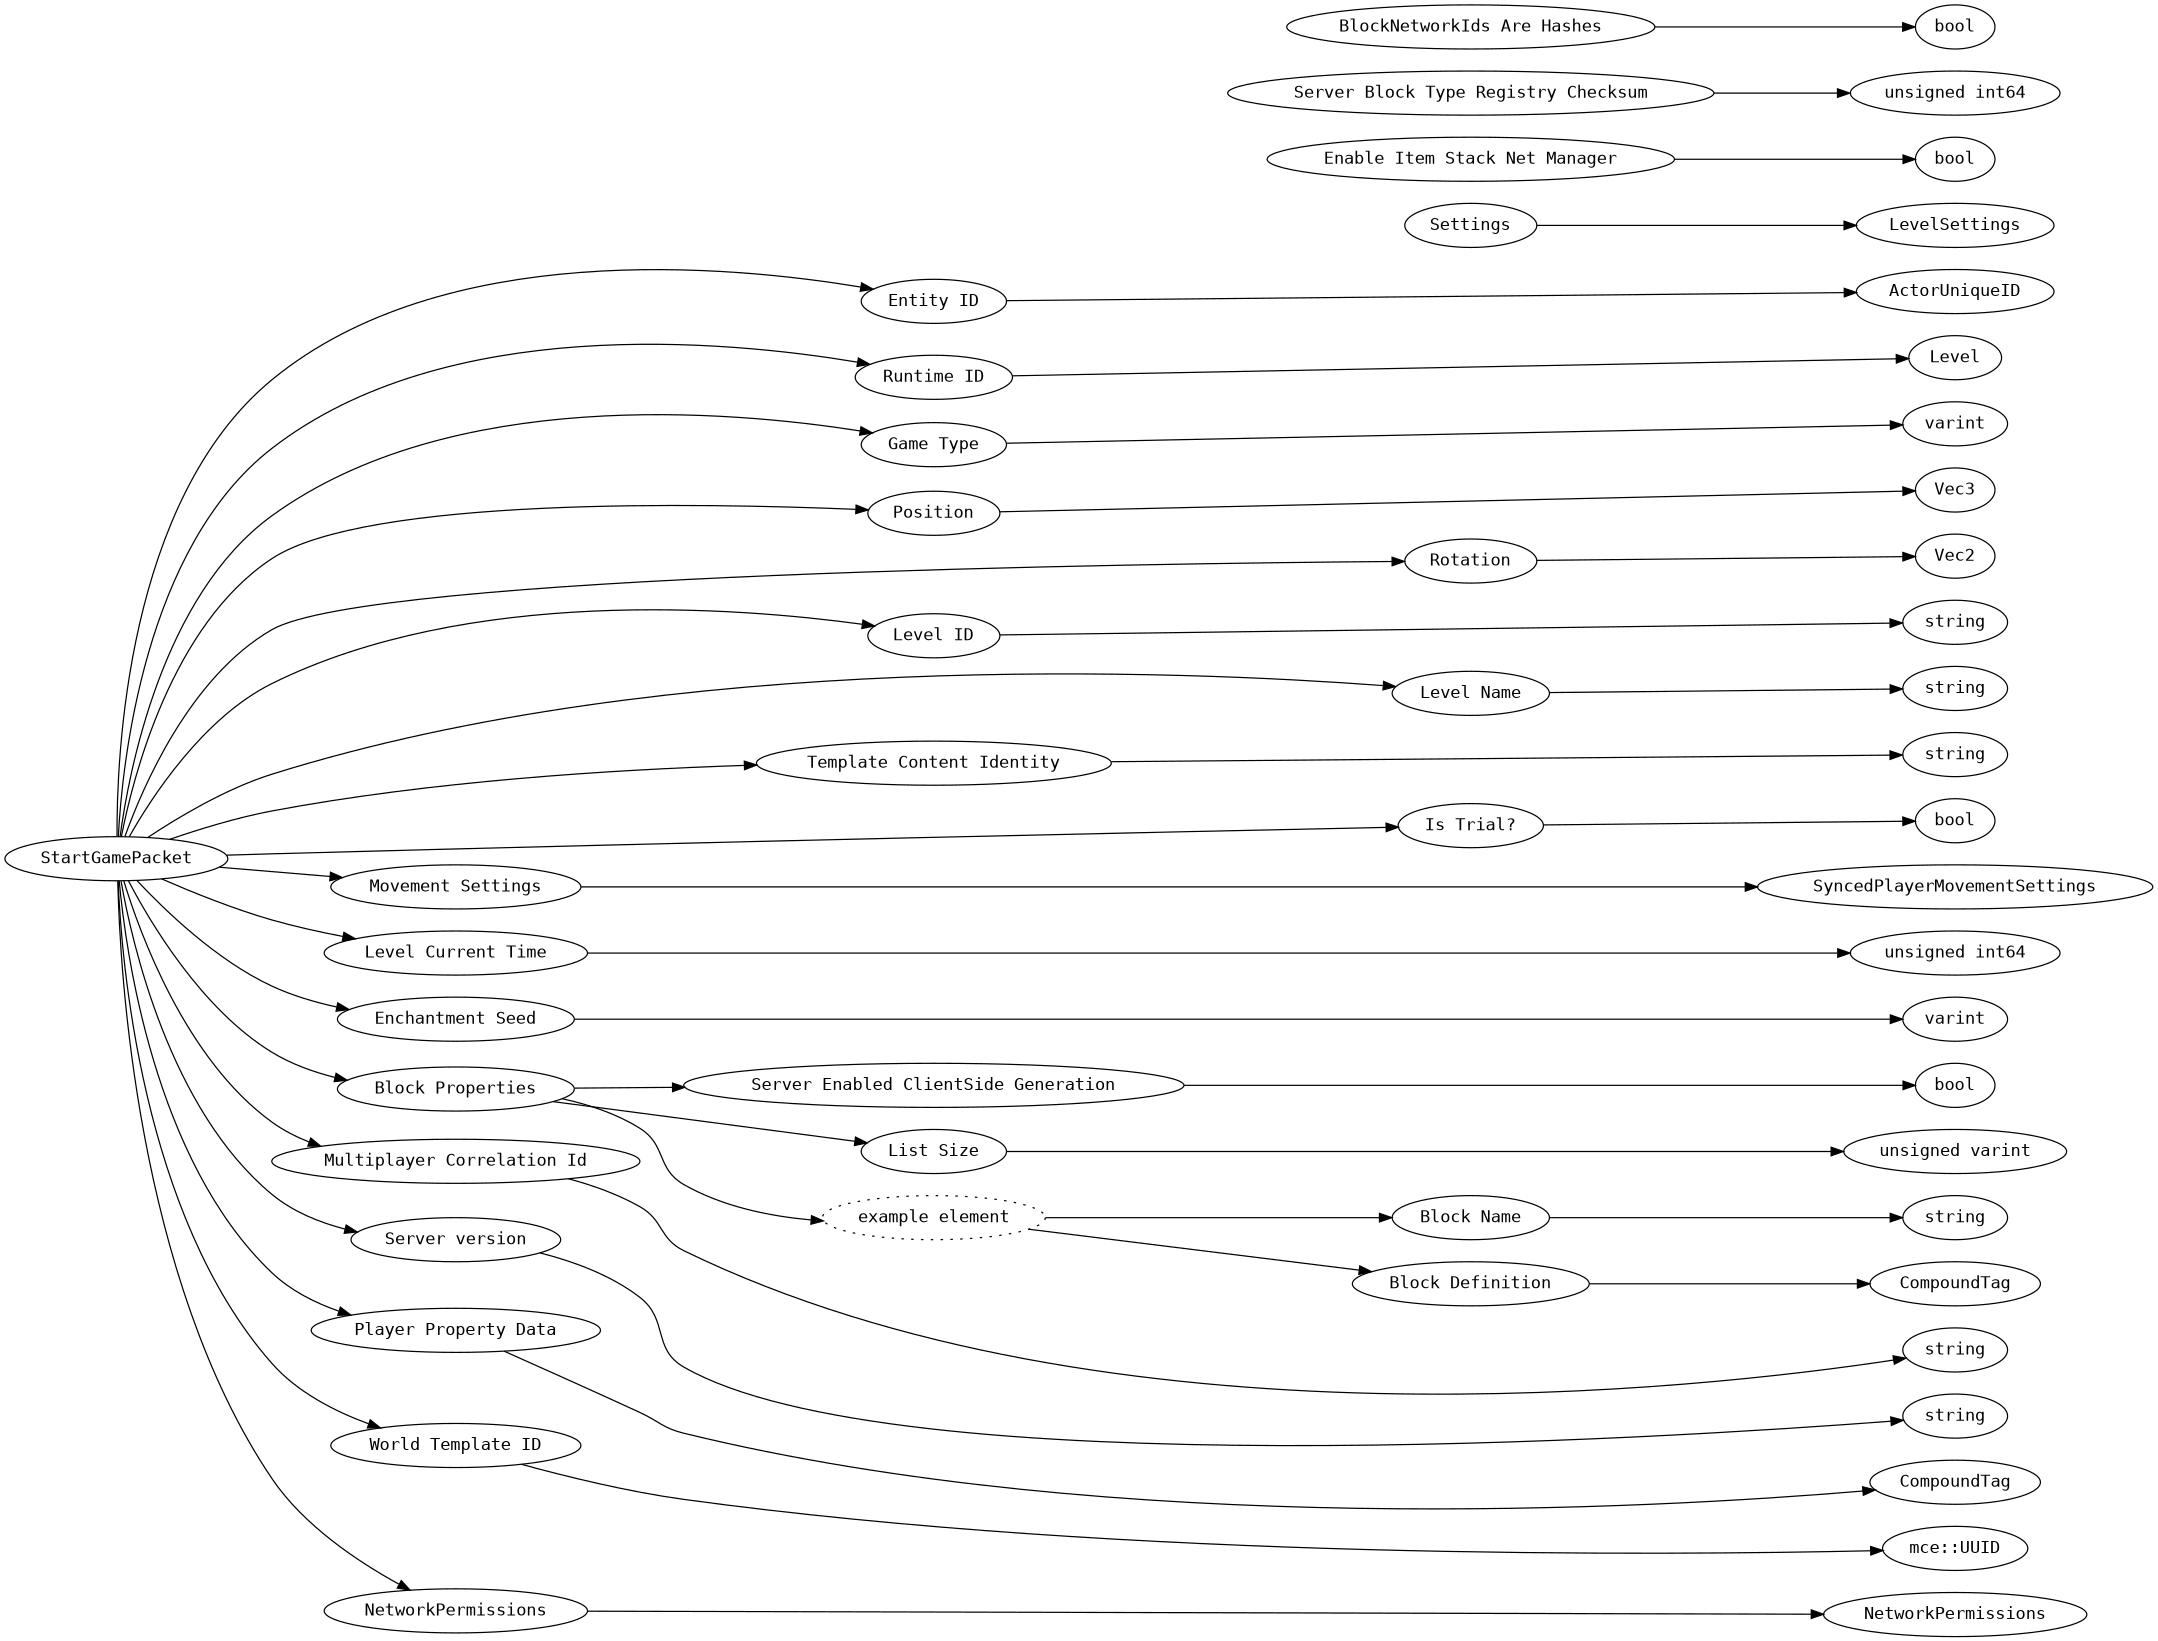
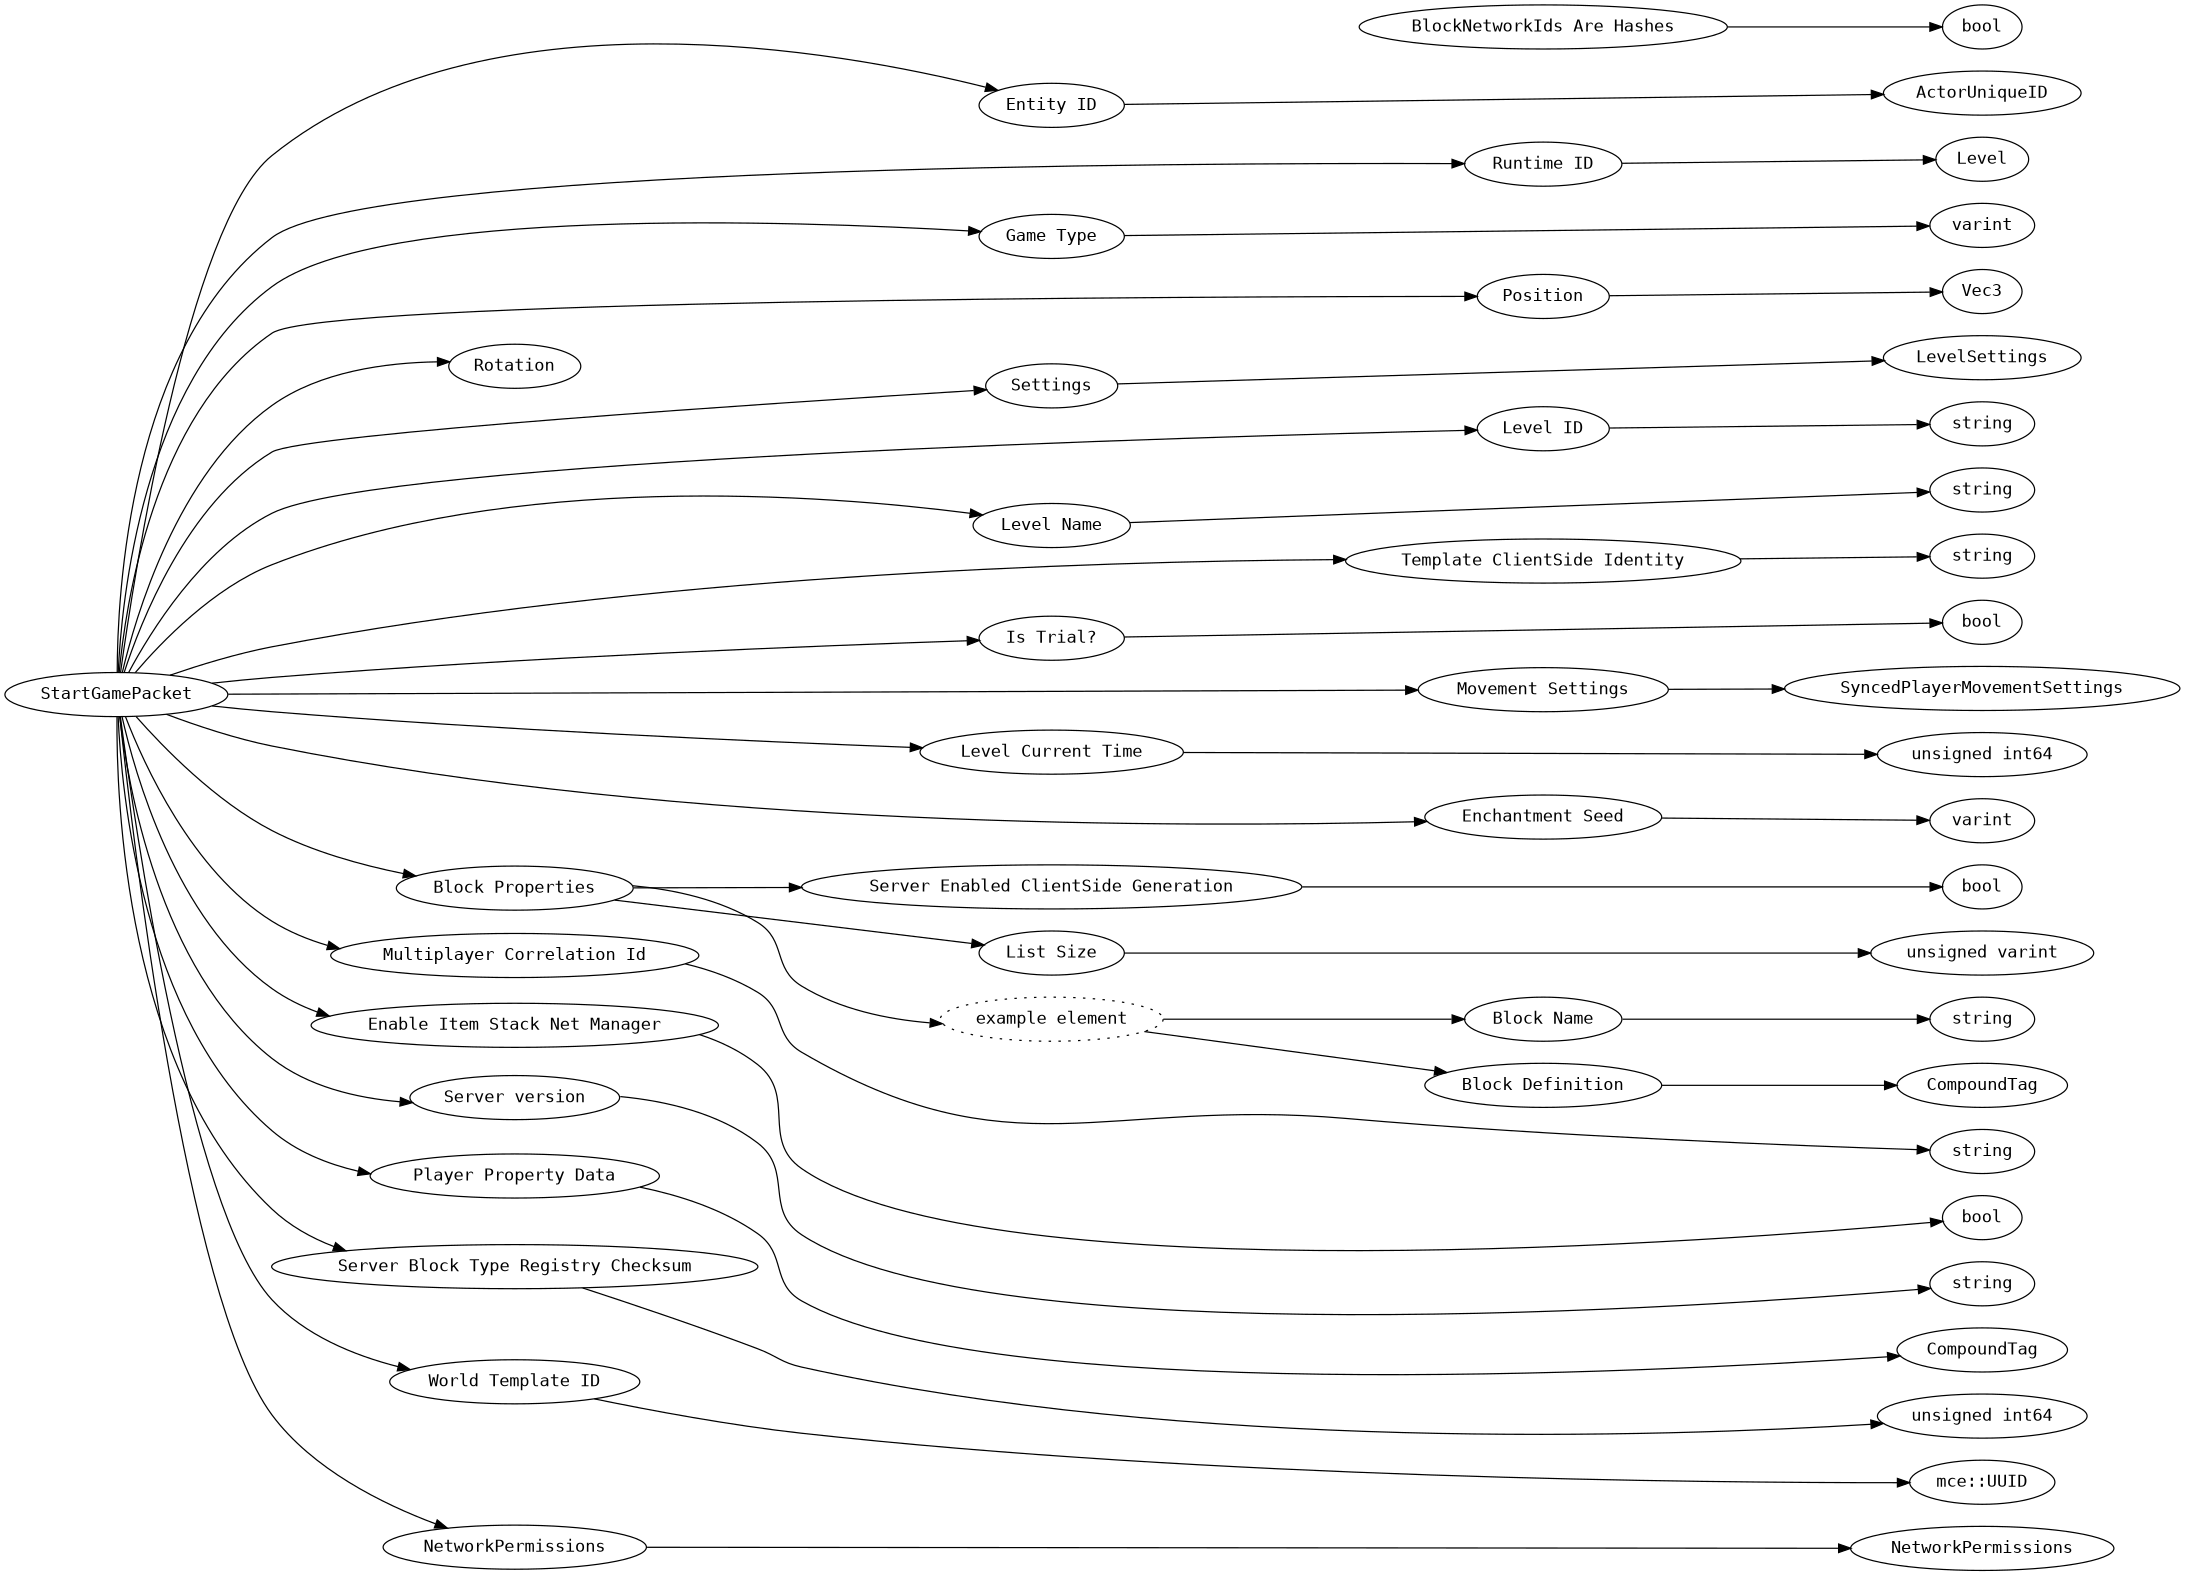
none -> (487, 425)
(1955, 556) -> none
(934, 763) -> (1543, 561)
none -> (186, 888)
none -> (143, 956)
